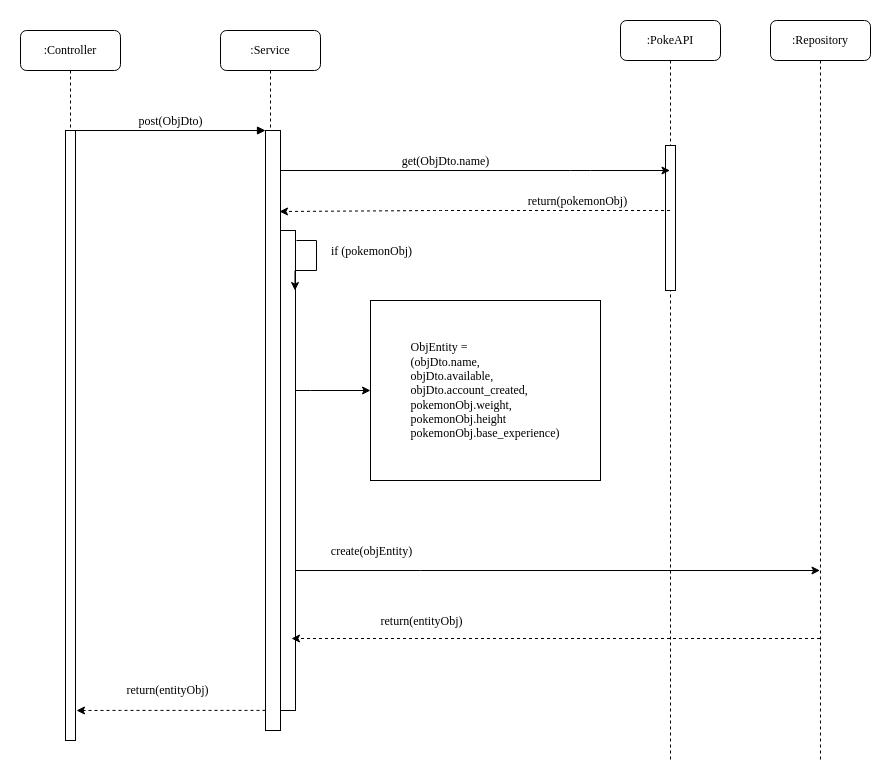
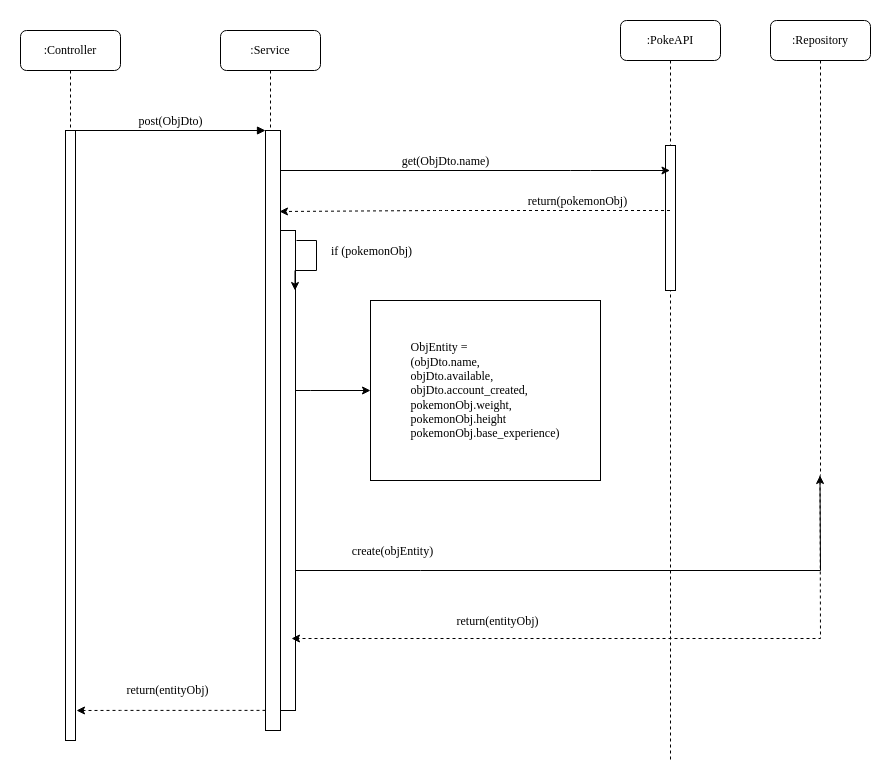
(821, 391) -> (821, 248)
